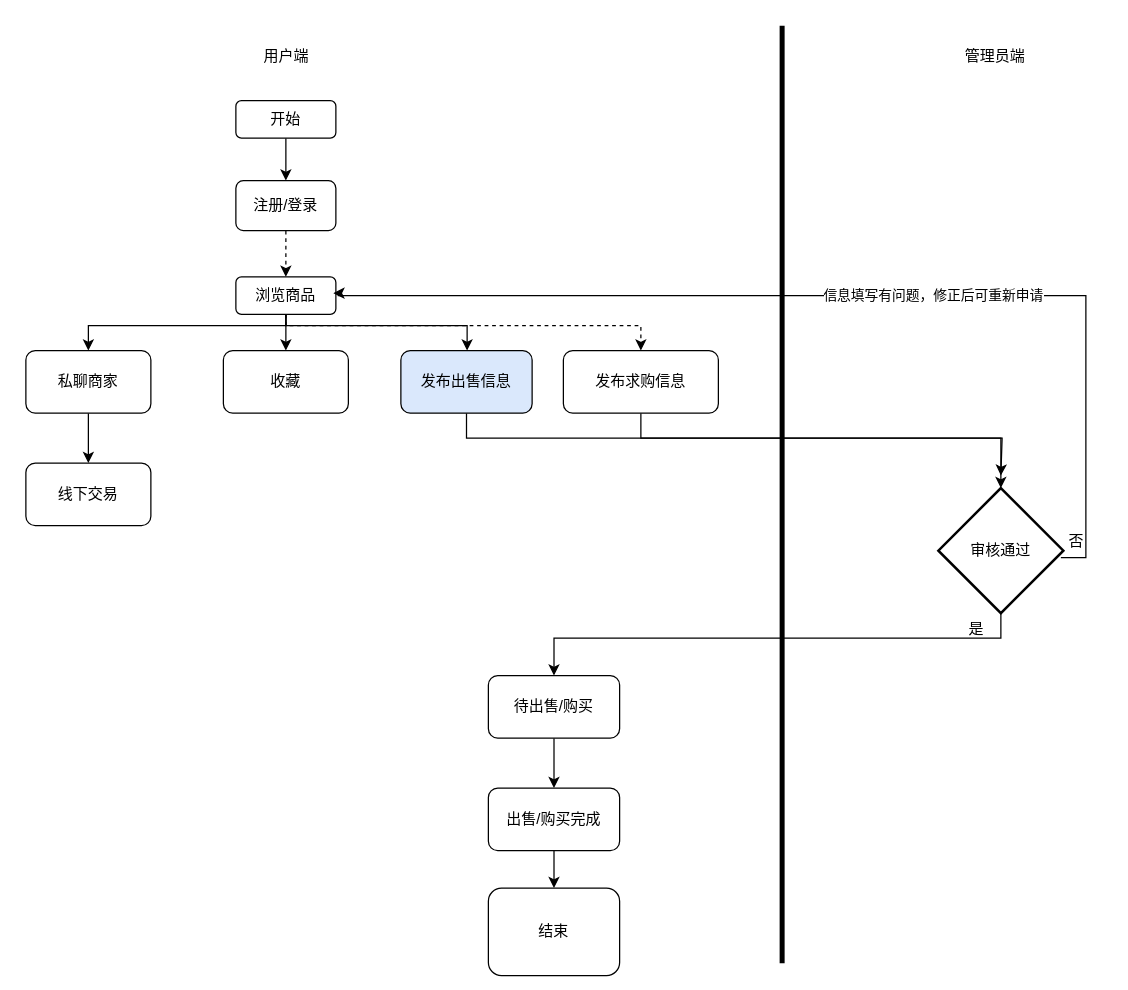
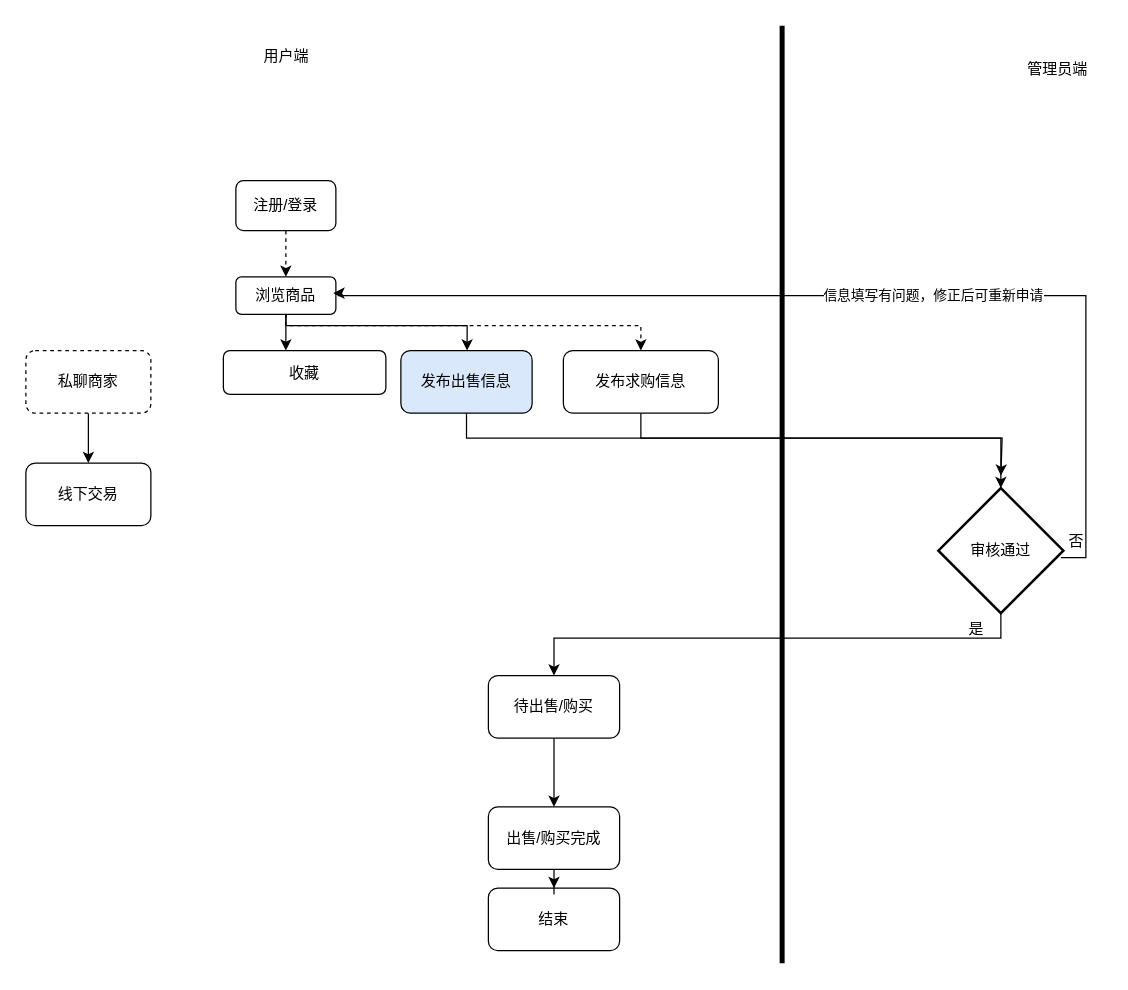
(994, 57) -> (1057, 69)
(286, 119) -> none
(286, 162) -> none
(177, 326) -> none
(88, 382) -> (88, 382)
(286, 382) -> (304, 373)
(554, 819) -> (554, 838)
(554, 932) -> (554, 919)
